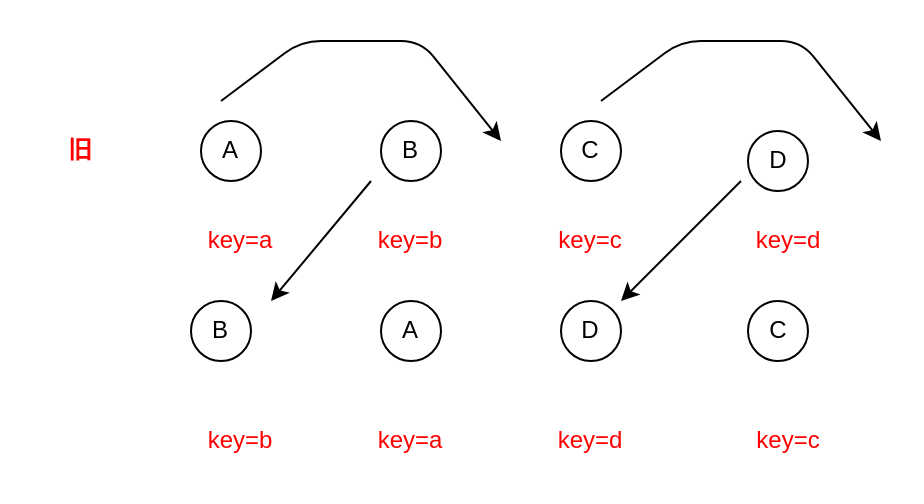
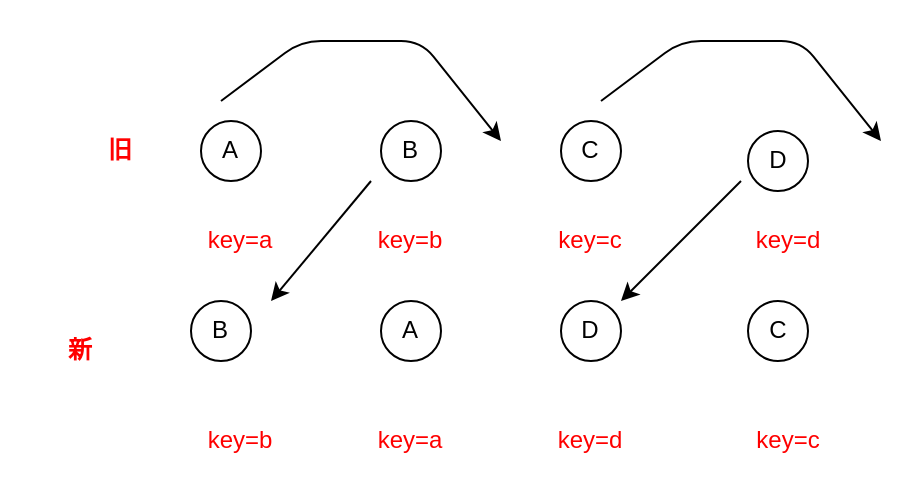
(81, 151) -> (121, 151)
none -> (81, 351)
